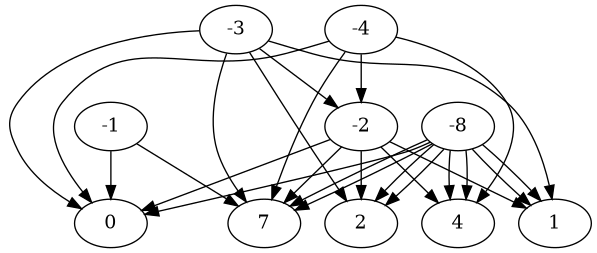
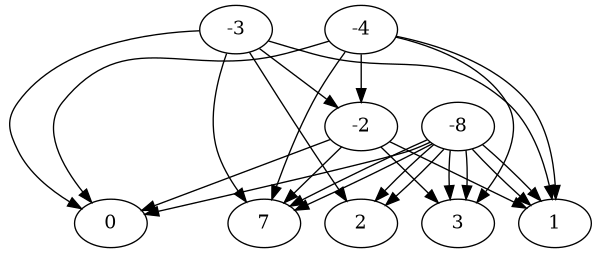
none -> (506, 81)
(111, 127) -> none
(361, 168) -> none
(458, 223) -> (458, 223)
